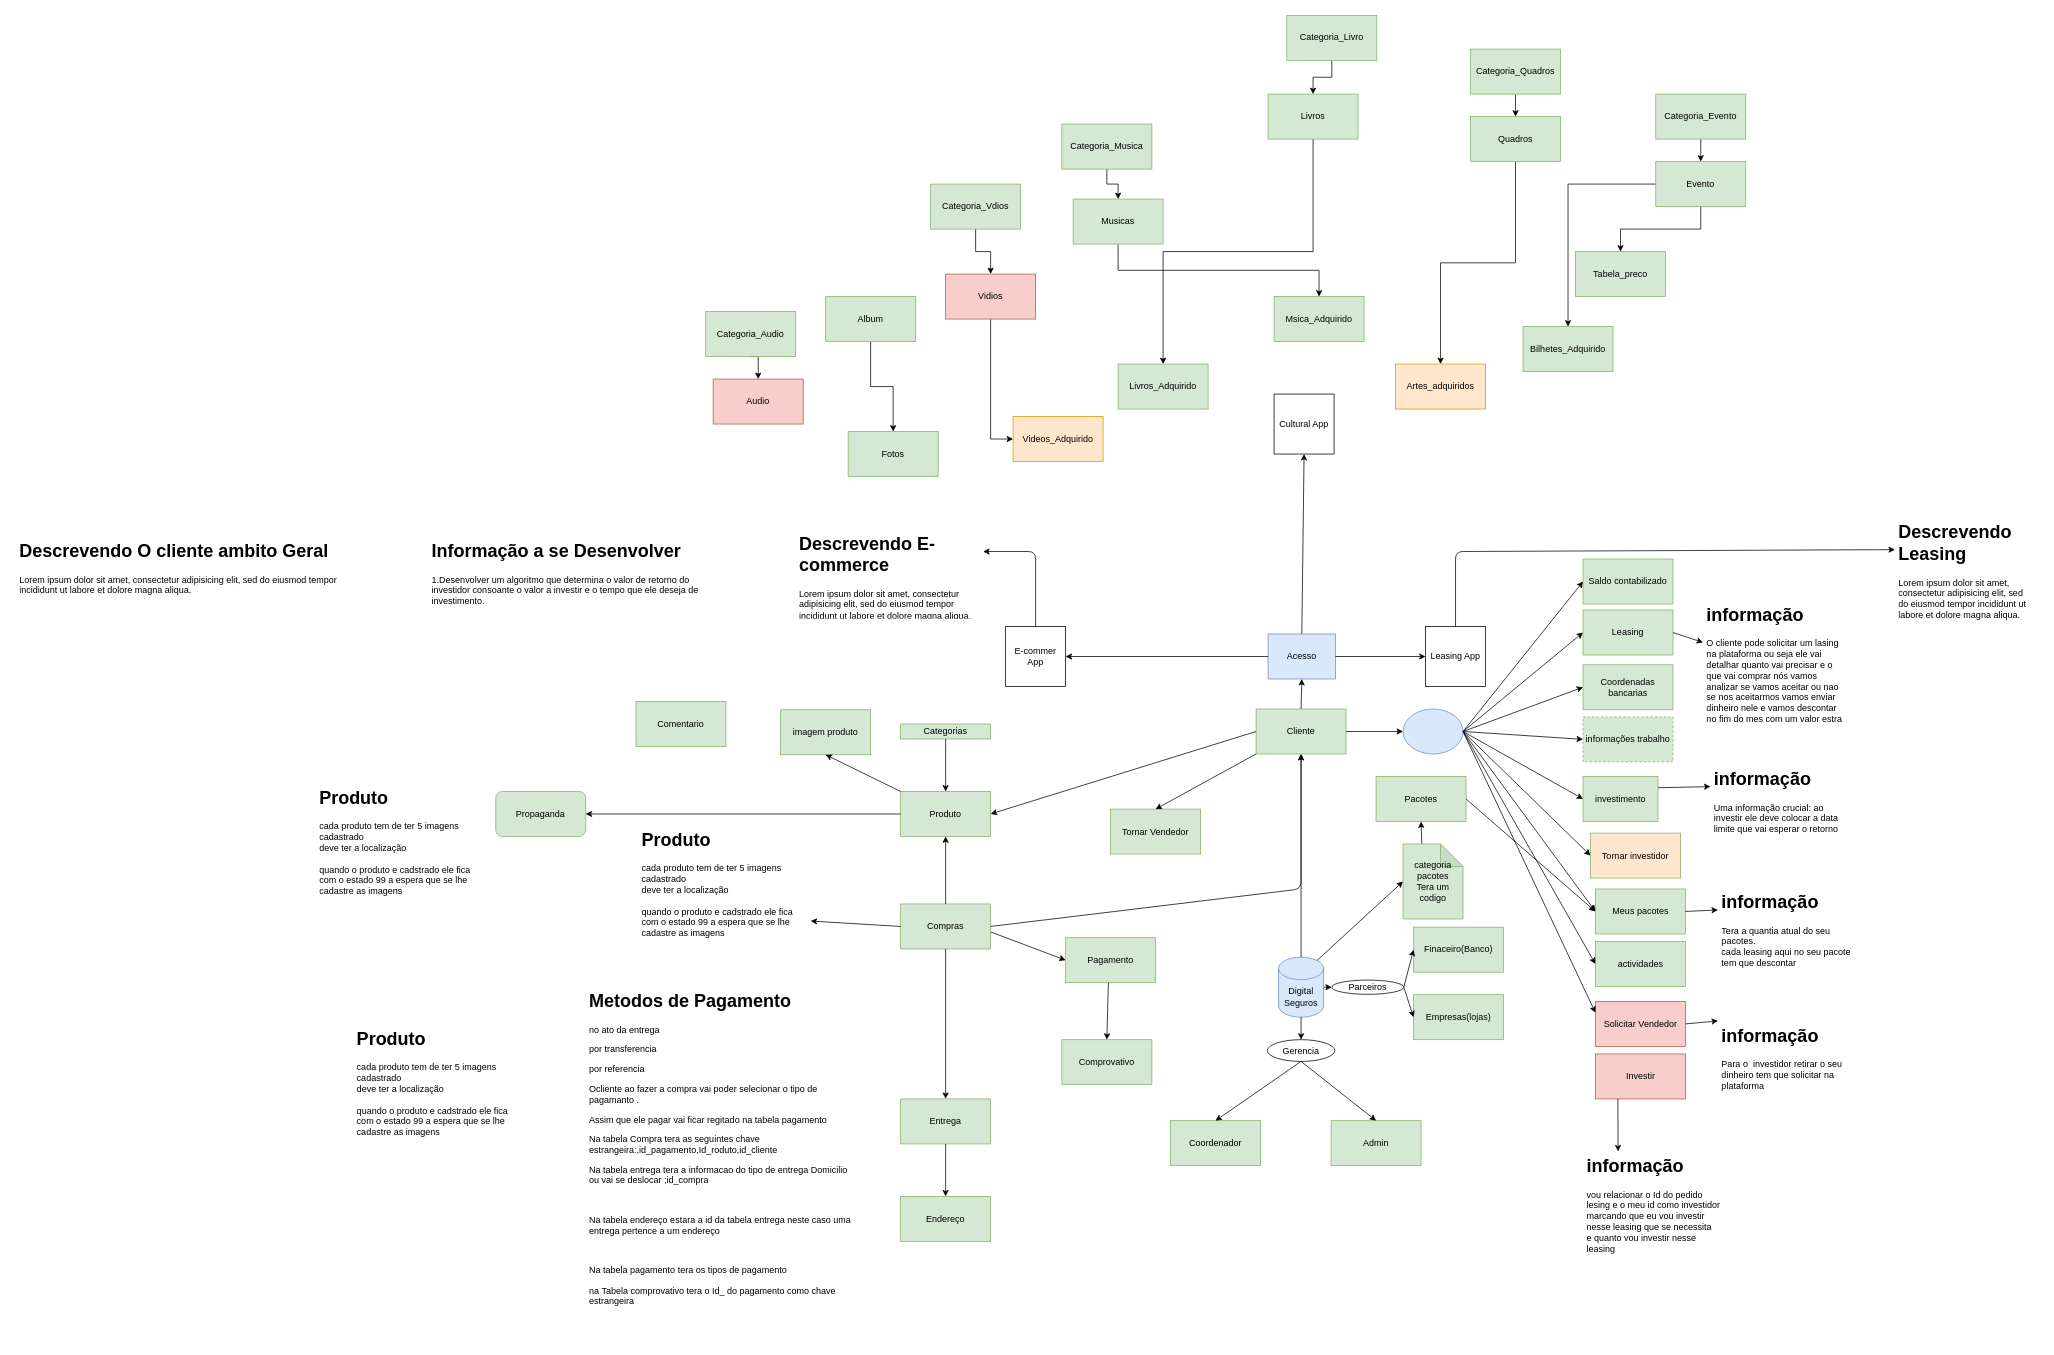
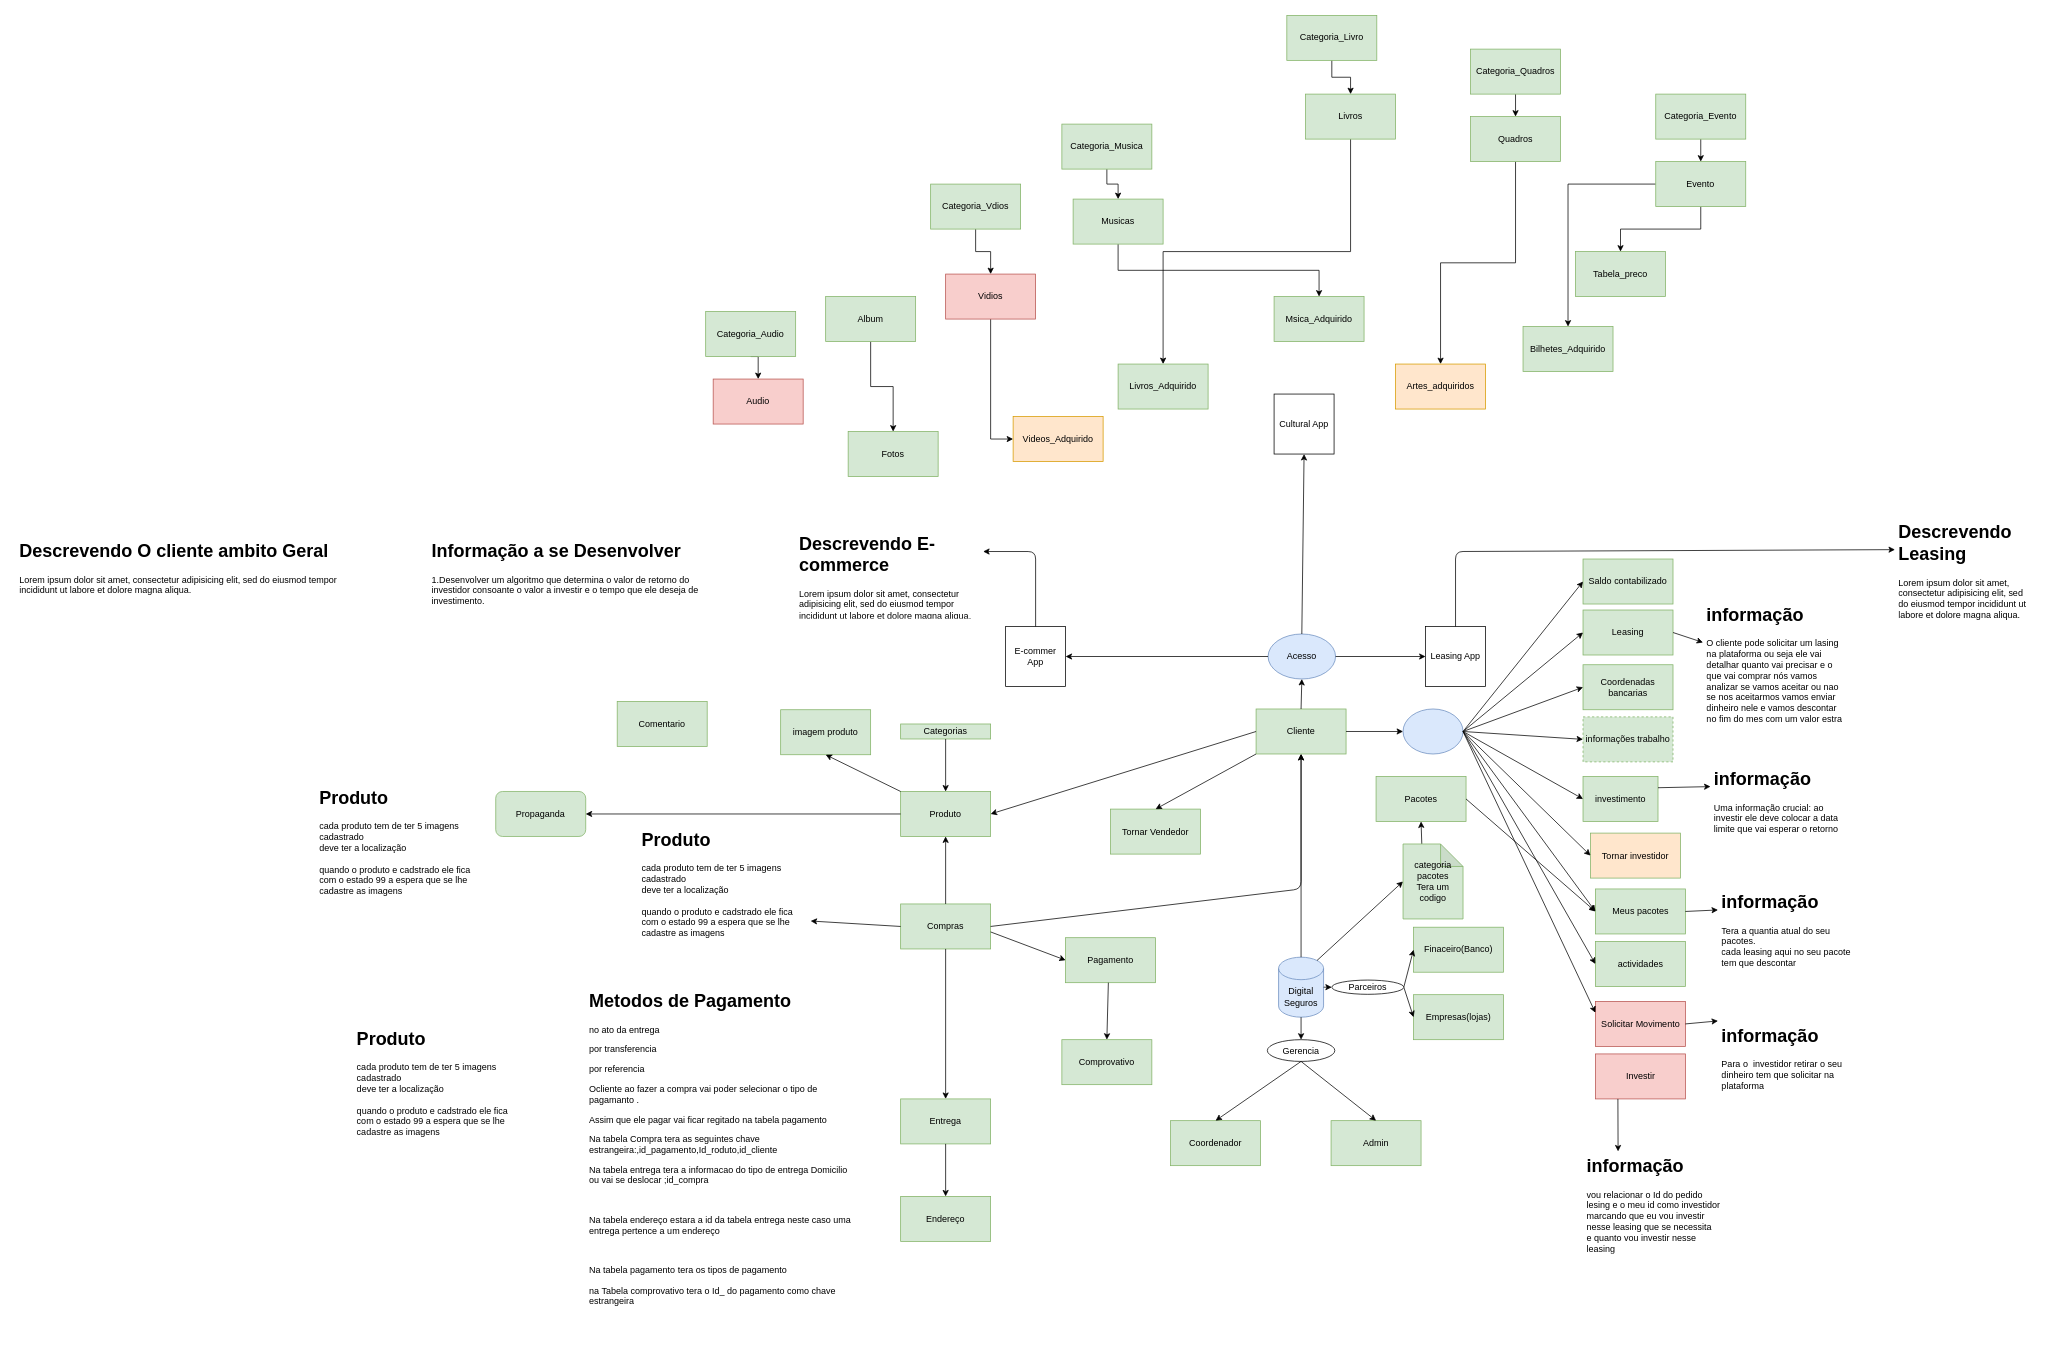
(1313, 117) -> (1350, 117)
(1302, 657) -> (1302, 657)
(681, 724) -> (662, 724)
(1641, 1024) -> (1641, 1024)
